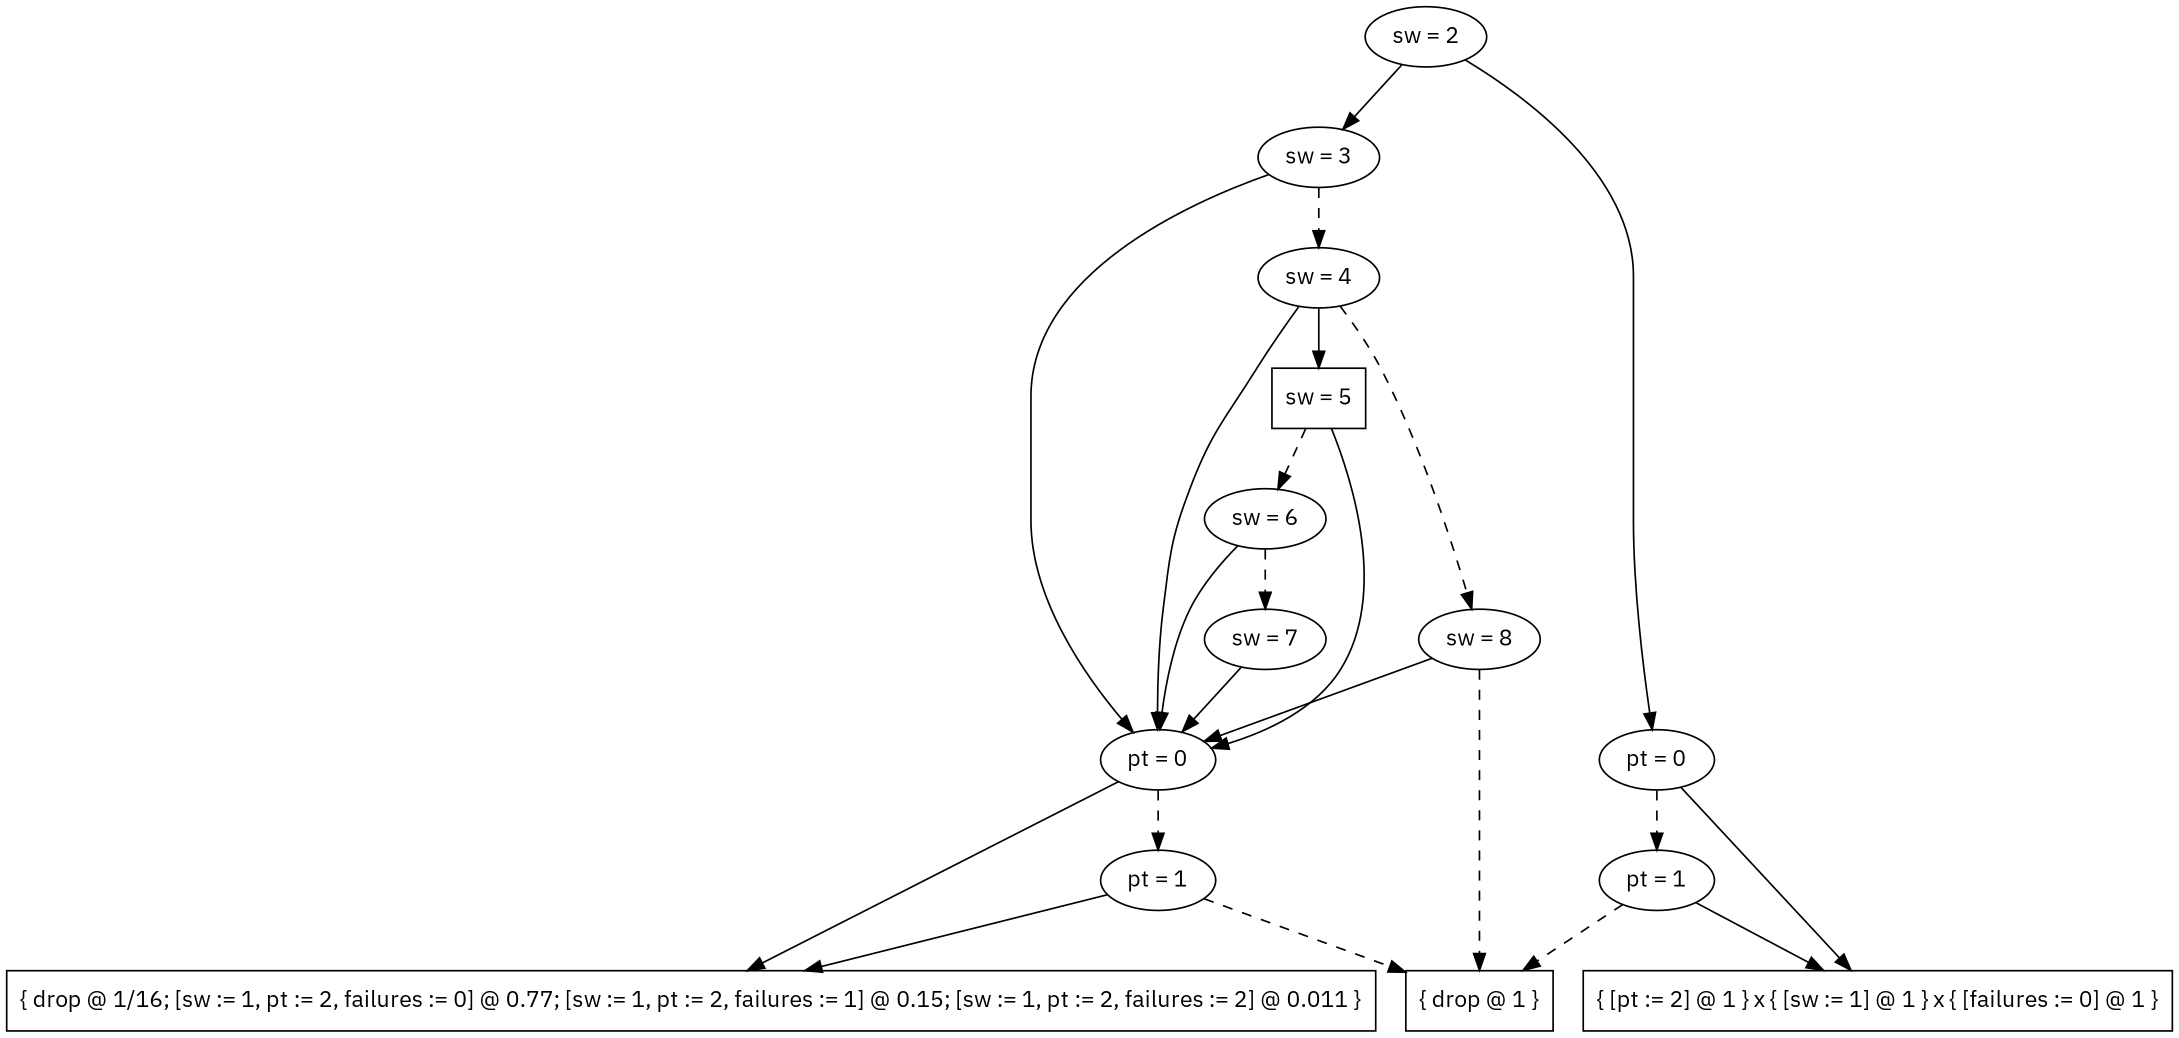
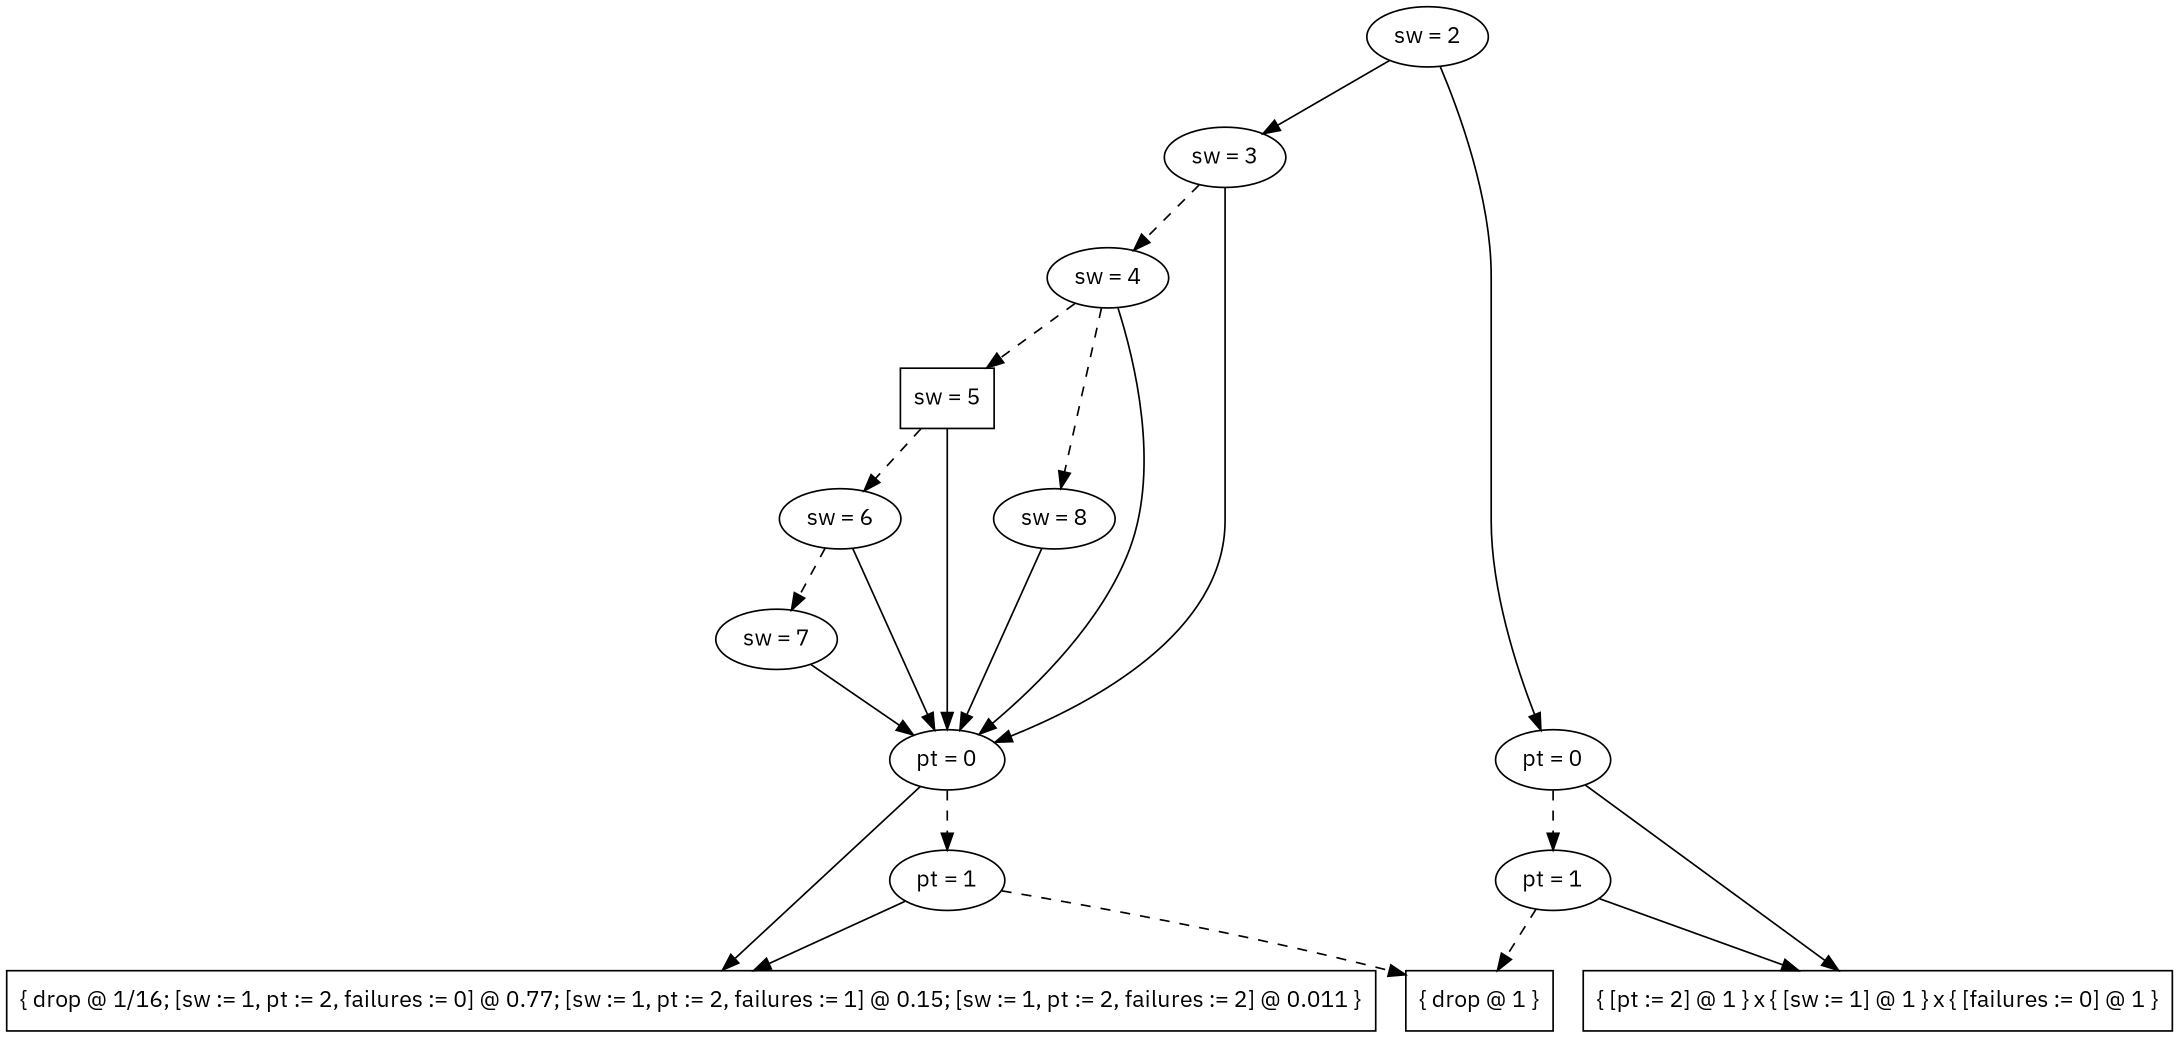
(1319, 330) -> (1038, 331)
(1479, 812) -> none
